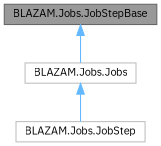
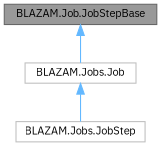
(81, 14) -> (81, 14)
(81, 73) -> (81, 73)
